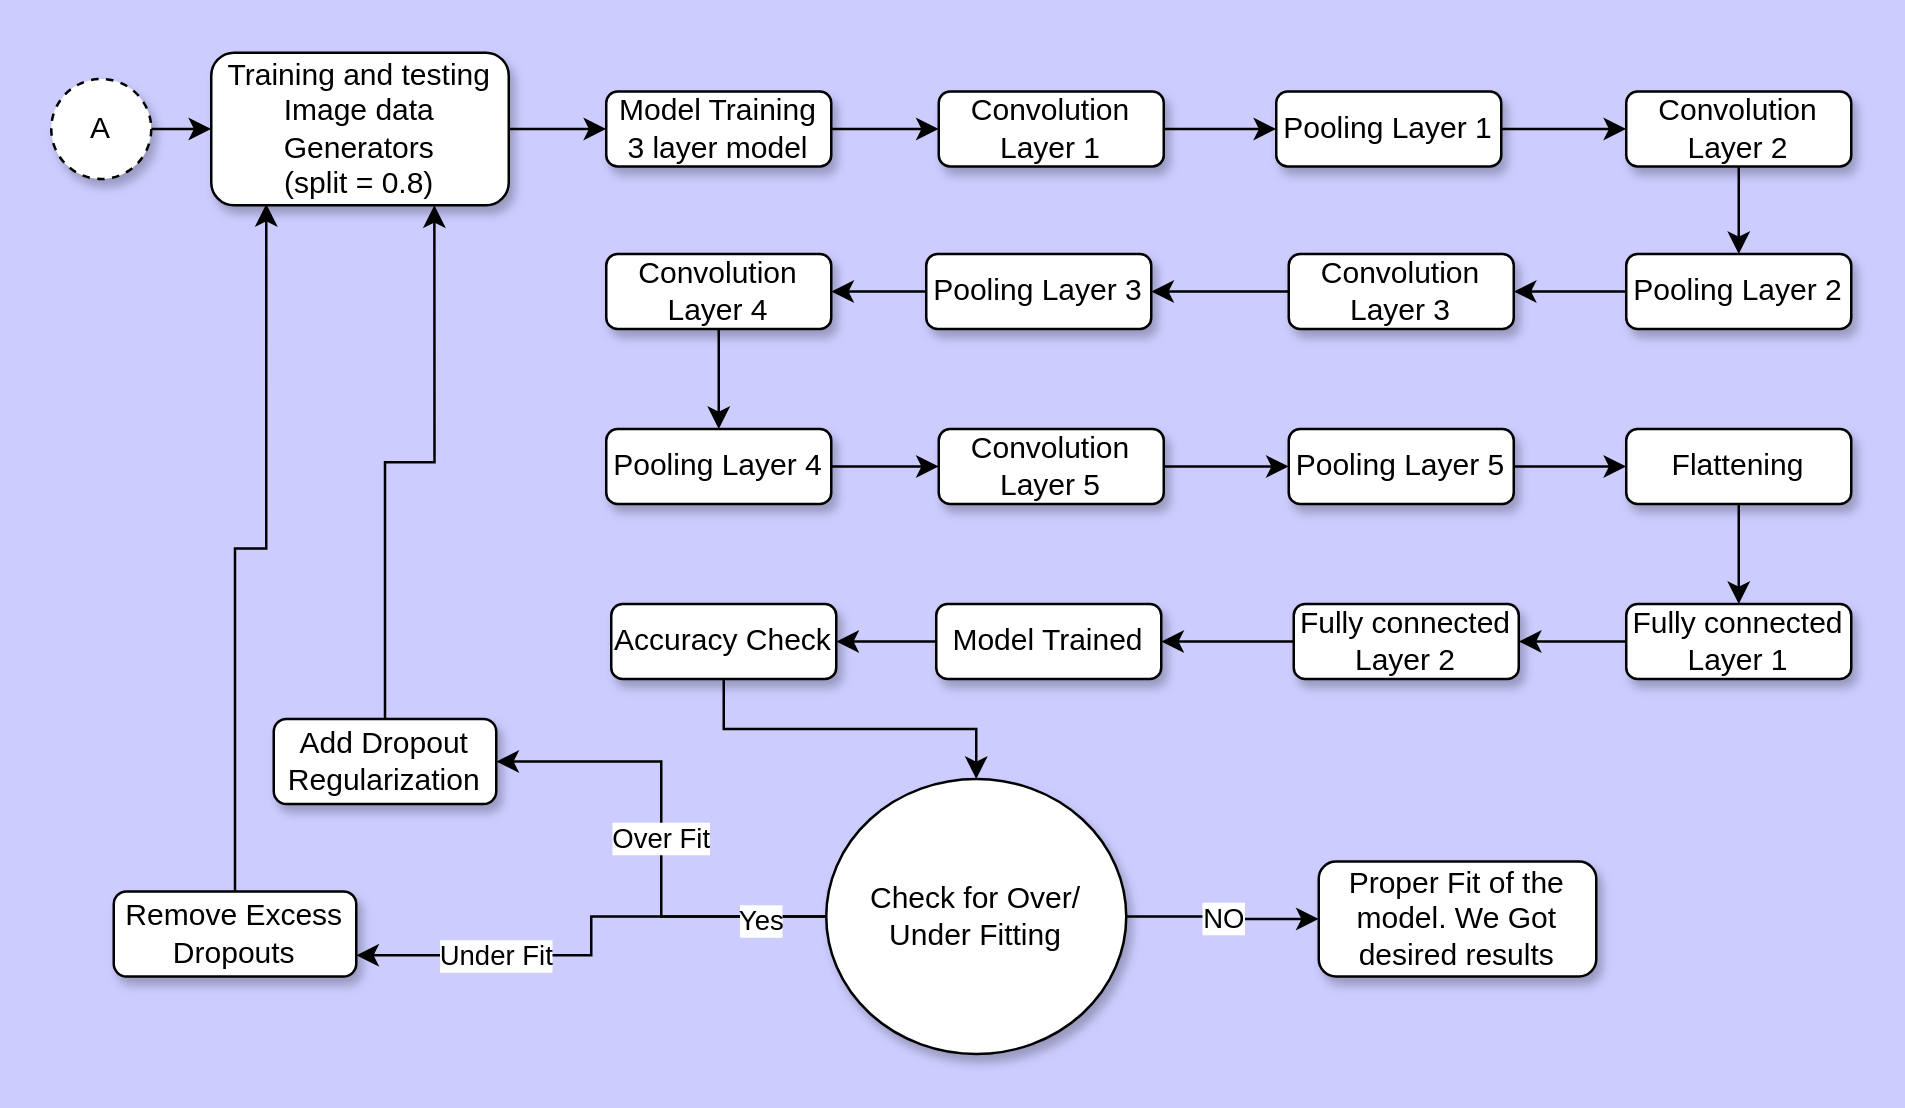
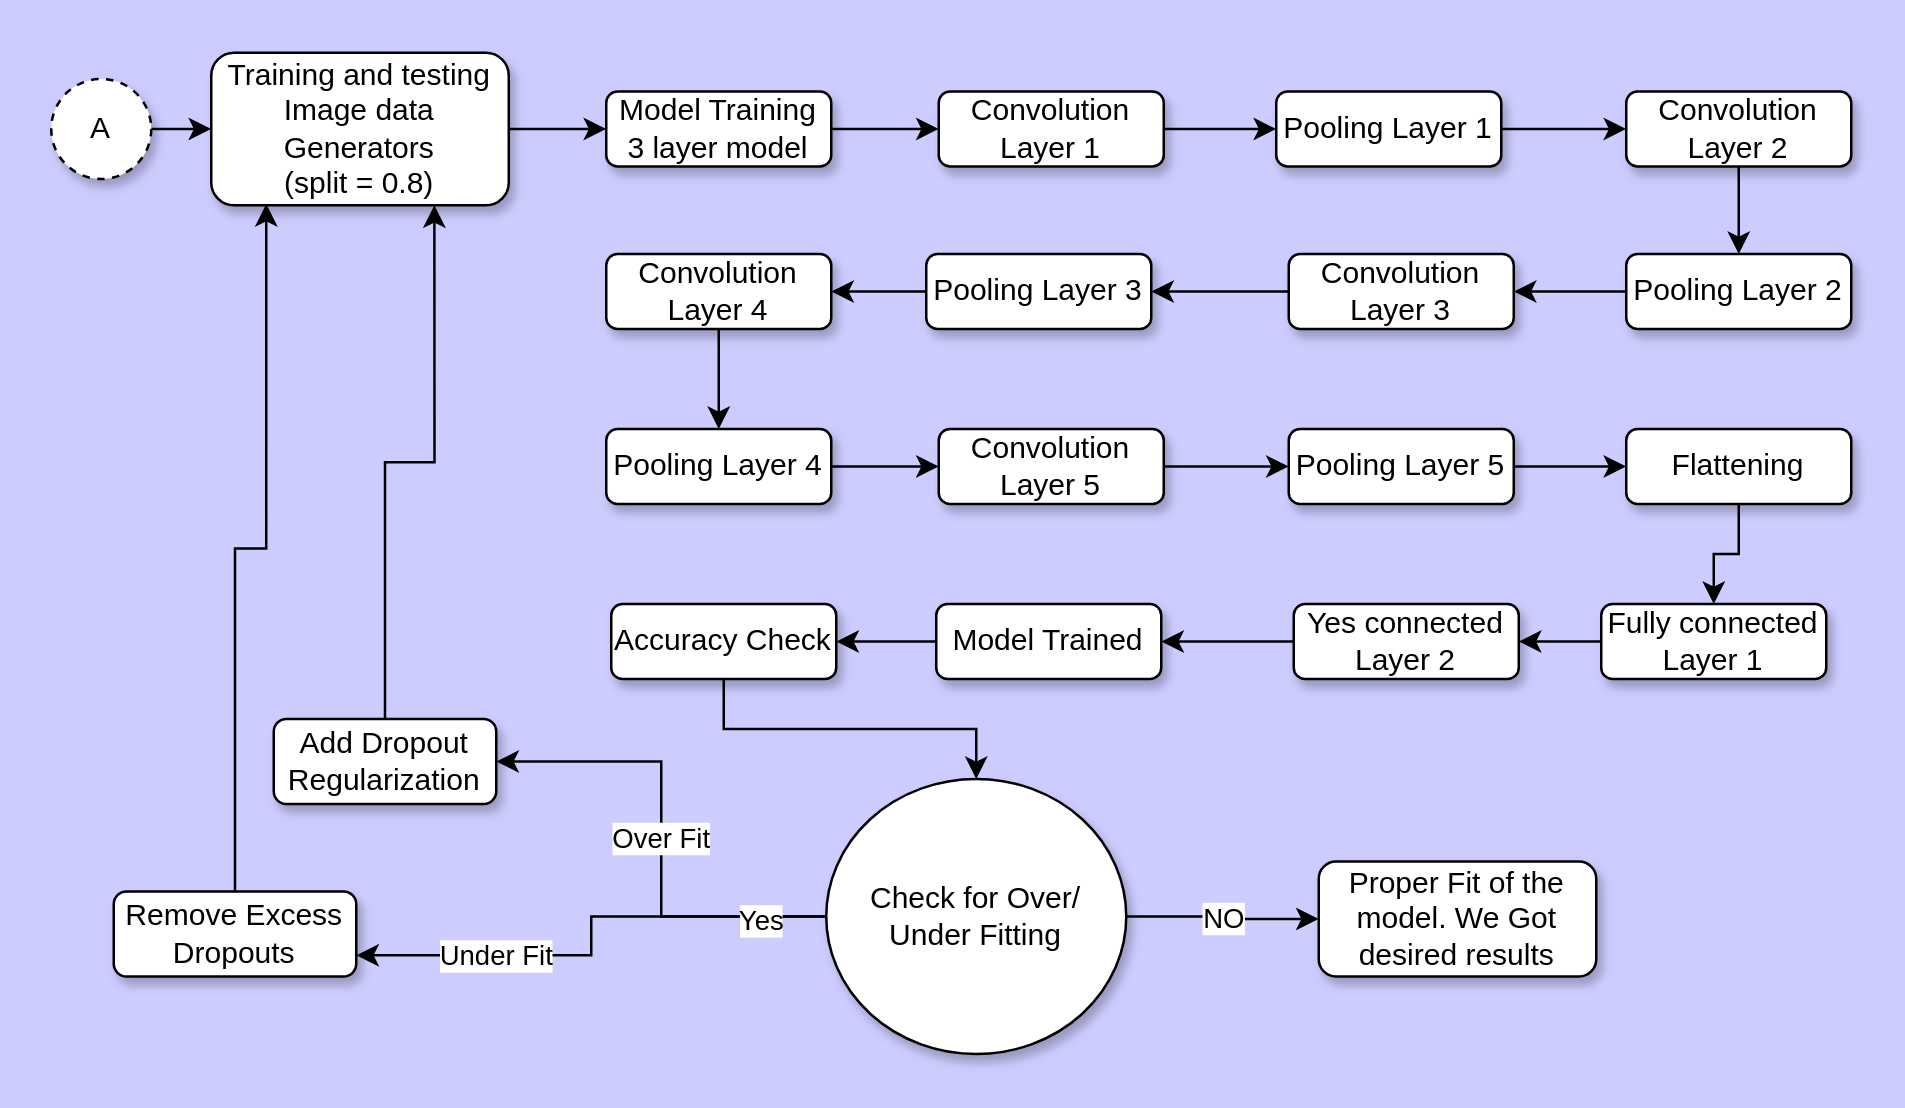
(1406, 641) -> (1406, 641)
(1739, 641) -> (1714, 641)
